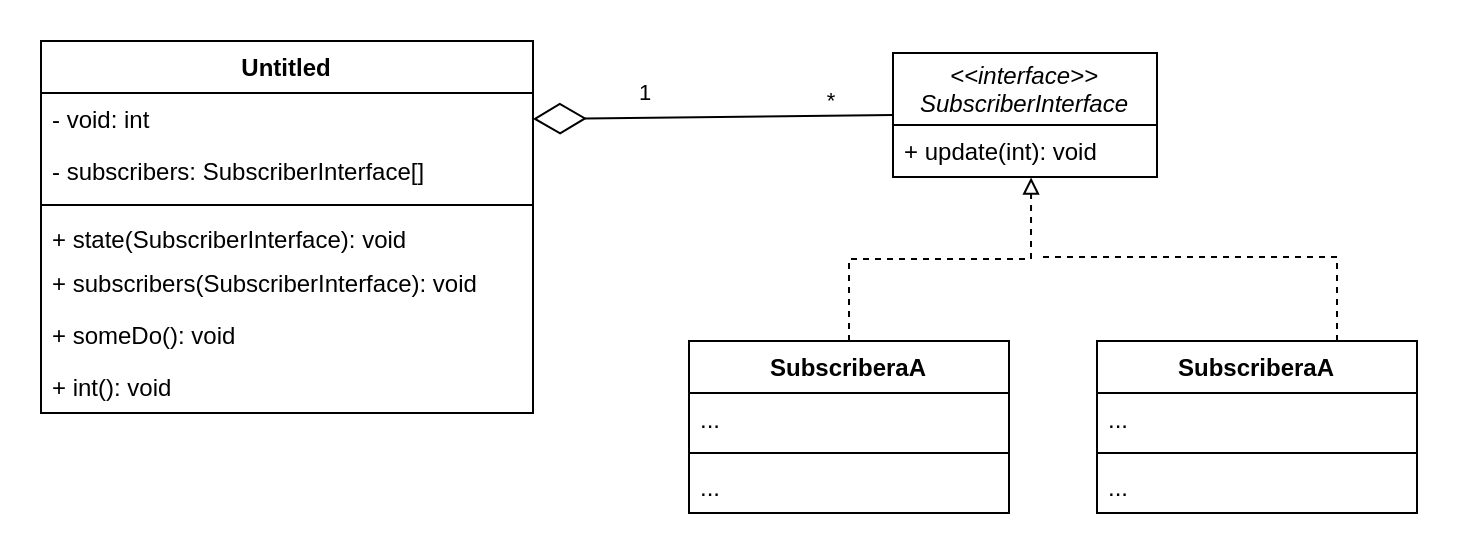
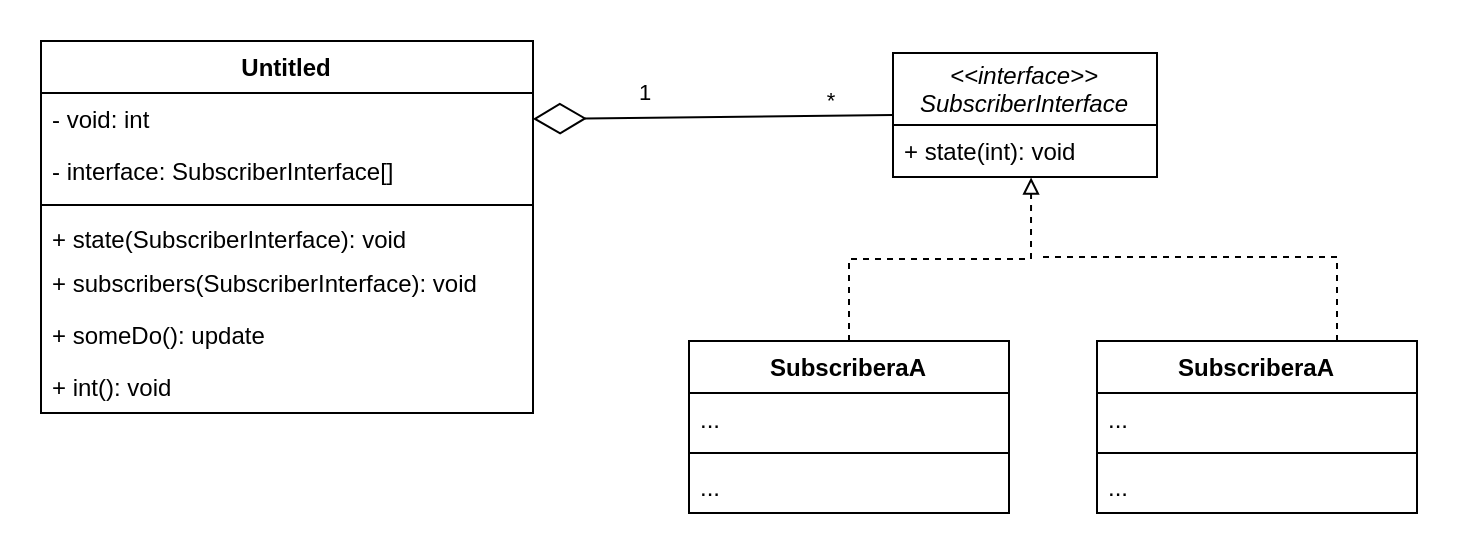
(1016, 152) -> (1009, 152)
(278, 172) -> (265, 172)
(147, 336) -> (164, 336)
